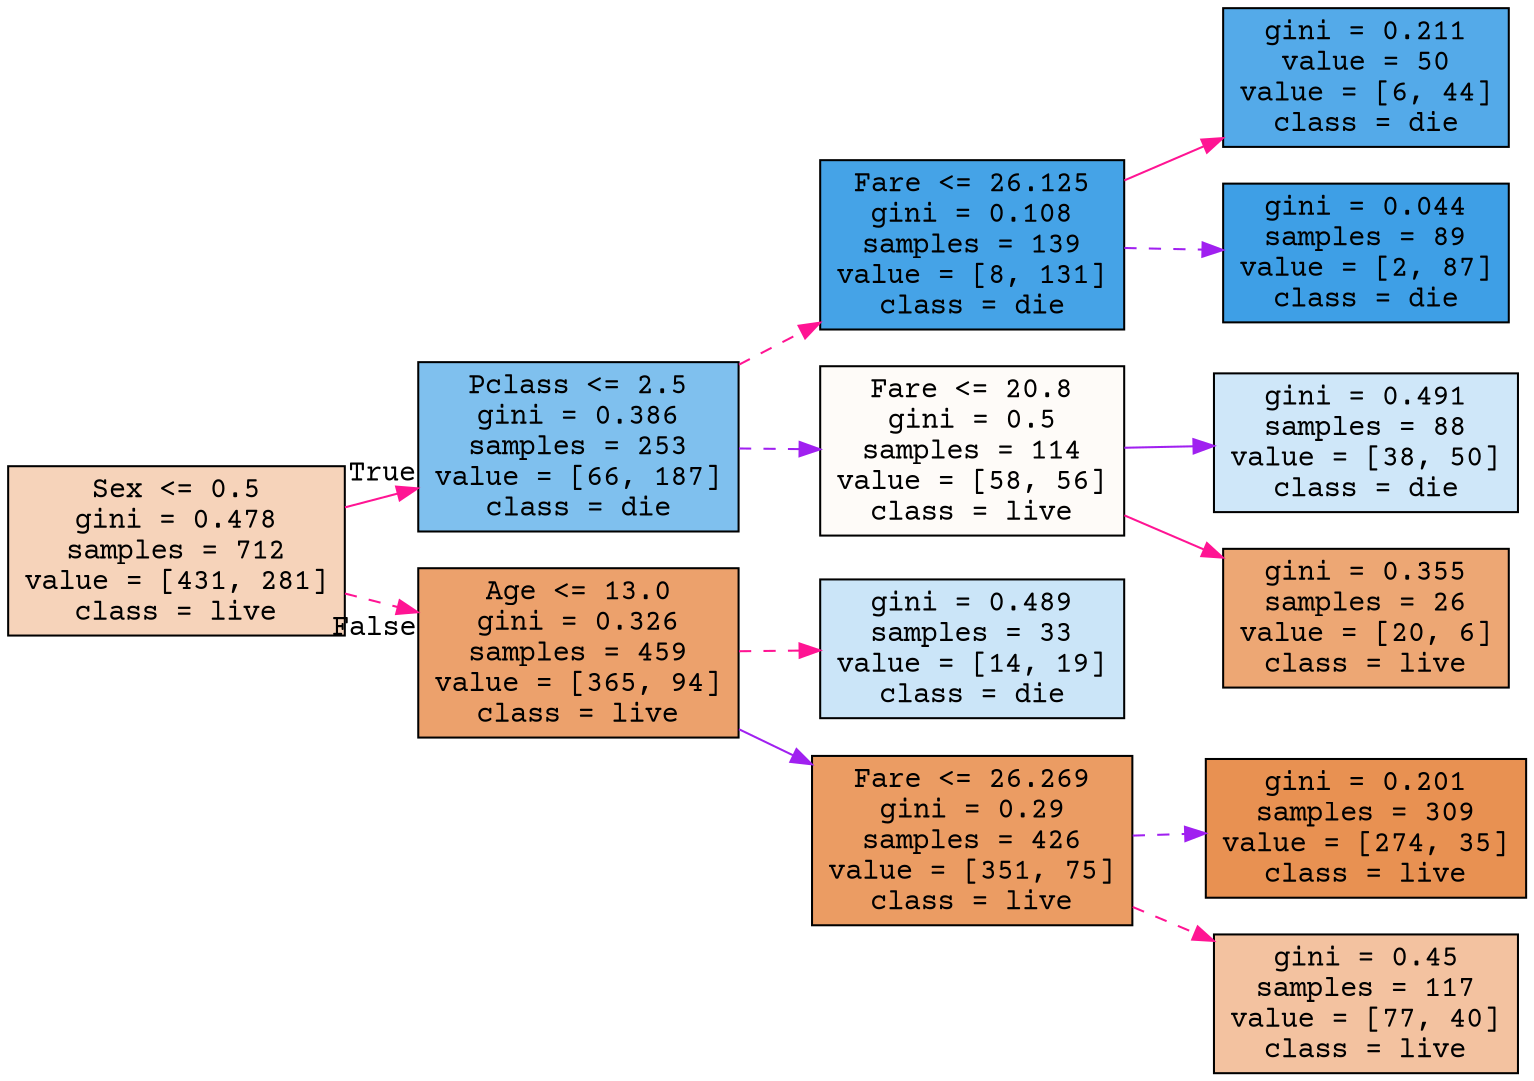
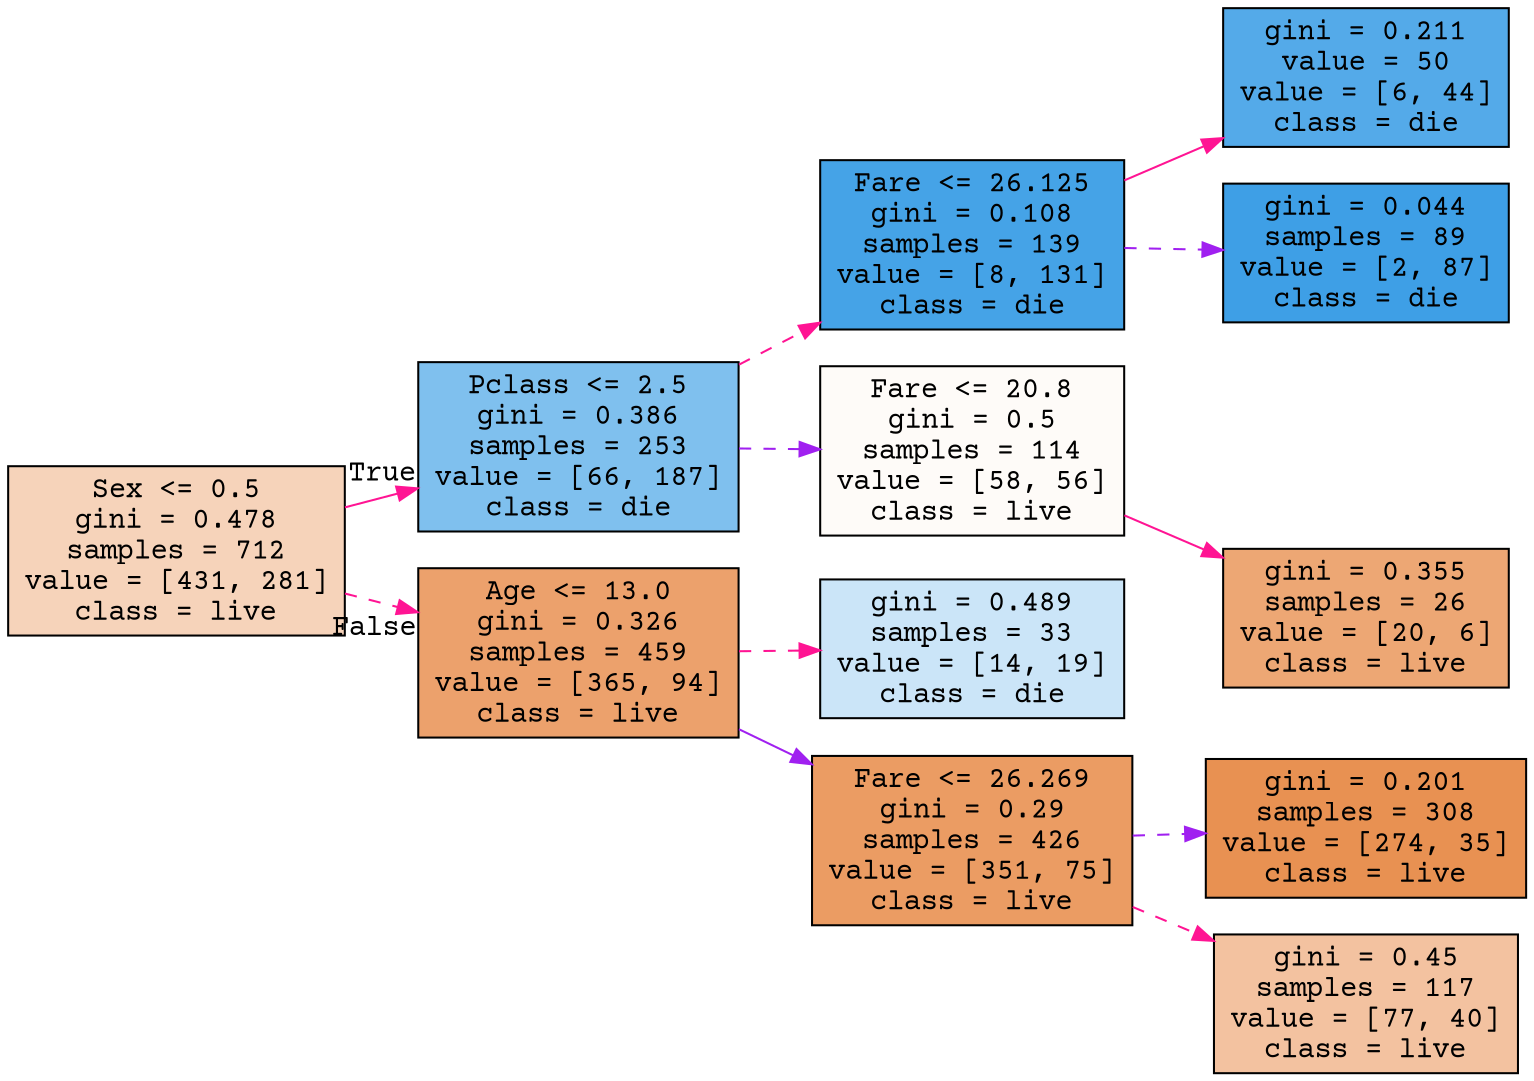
(1366, 443) -> none
(1366, 828) -> (1366, 828)
